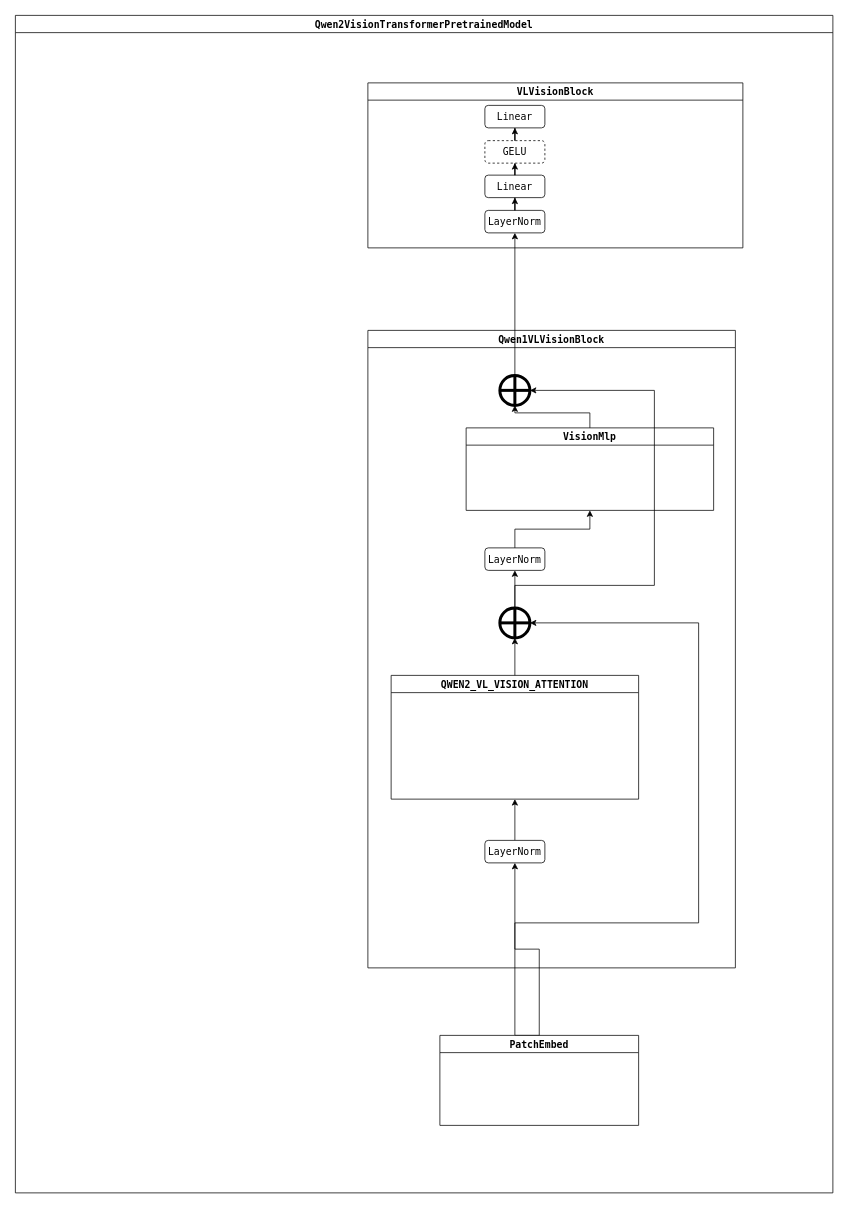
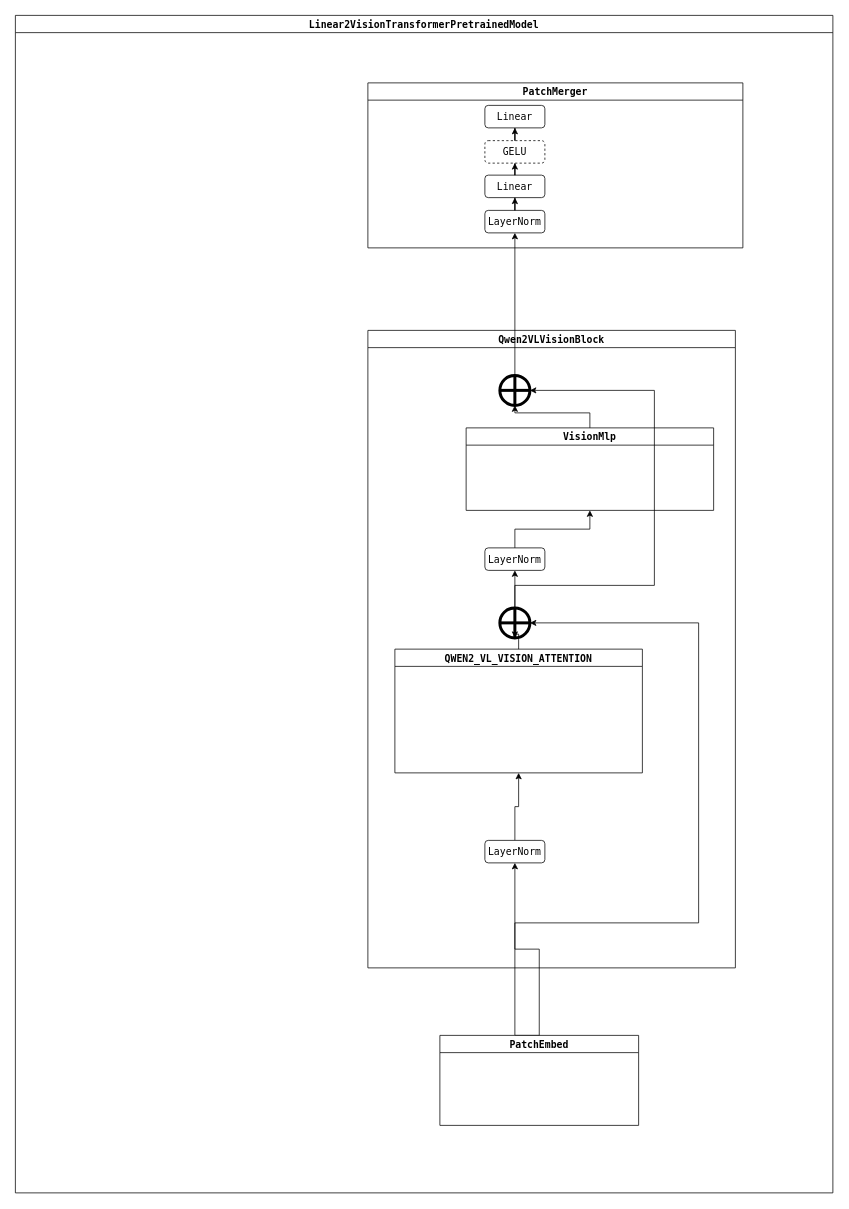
(424, 24) -> (424, 24)
(555, 92) -> (555, 92)
(552, 339) -> (552, 339)
(515, 737) -> (519, 711)
